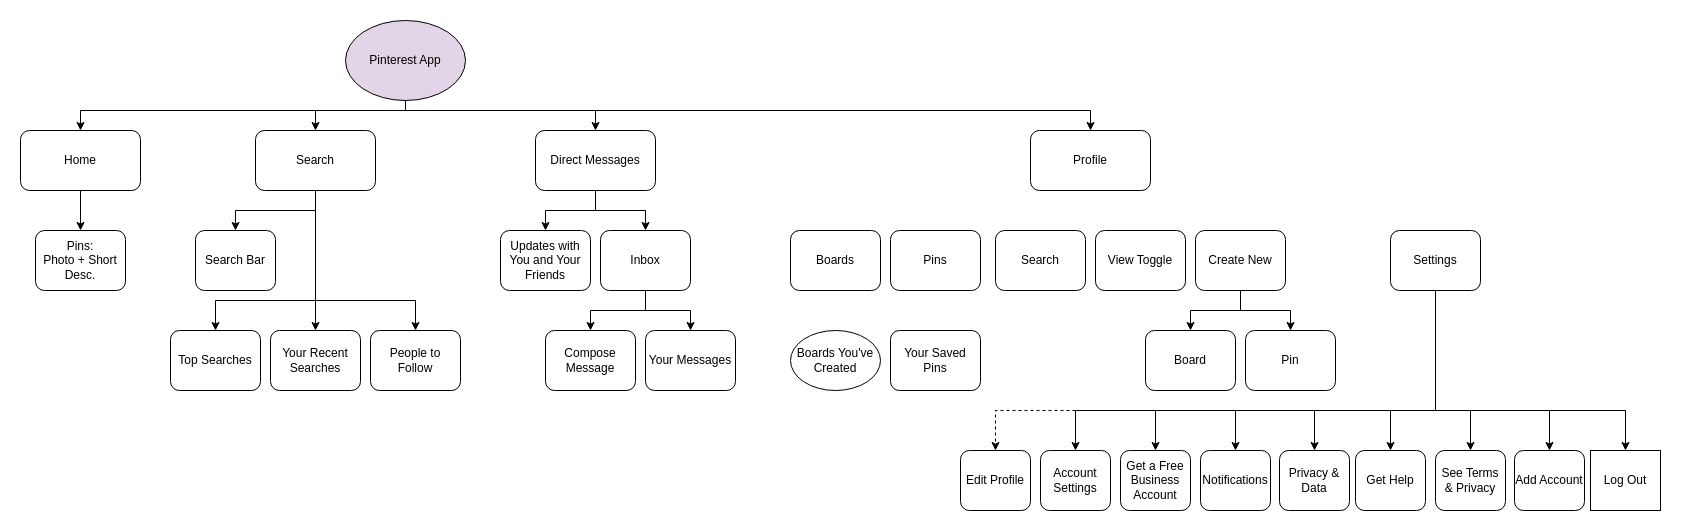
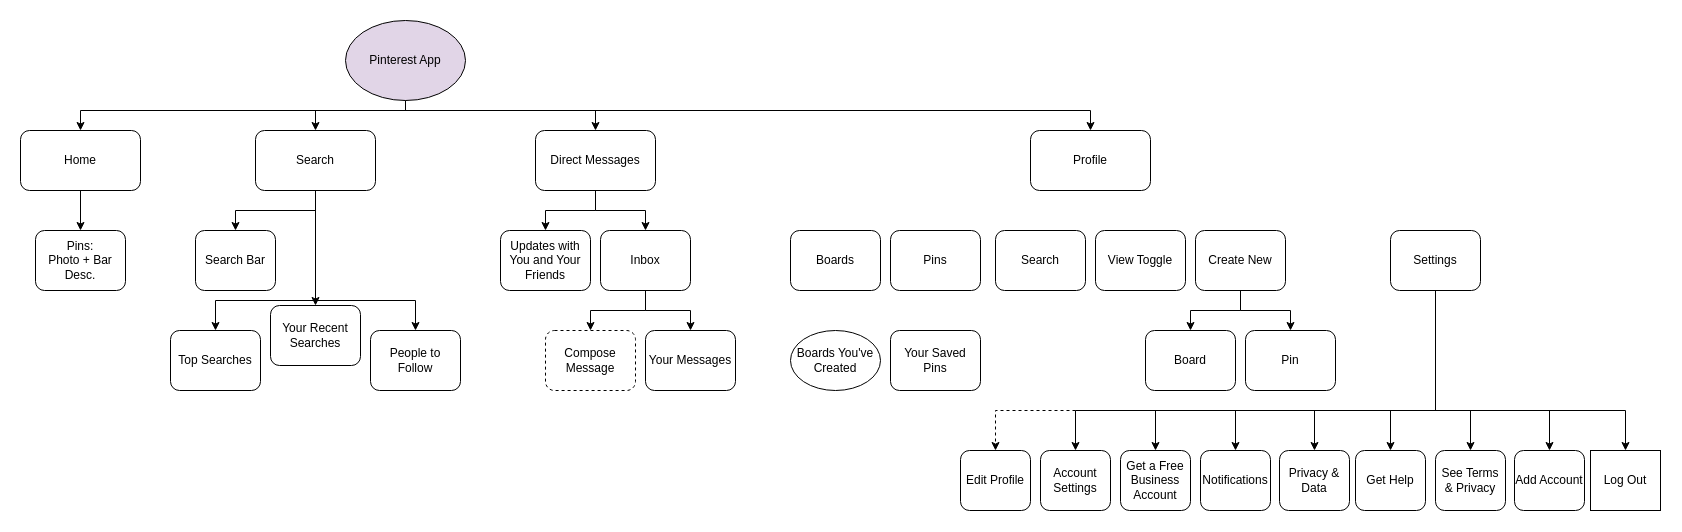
(81, 261) -> (81, 261)
(316, 361) -> (316, 336)
(591, 361) -> (591, 361)
